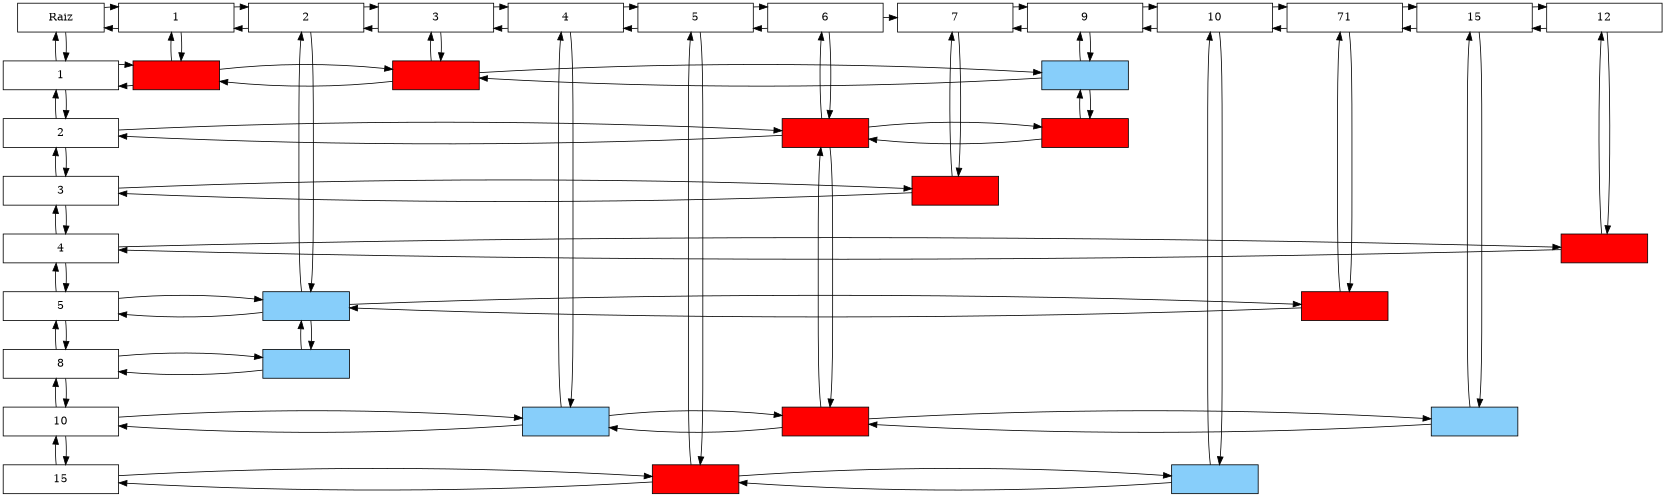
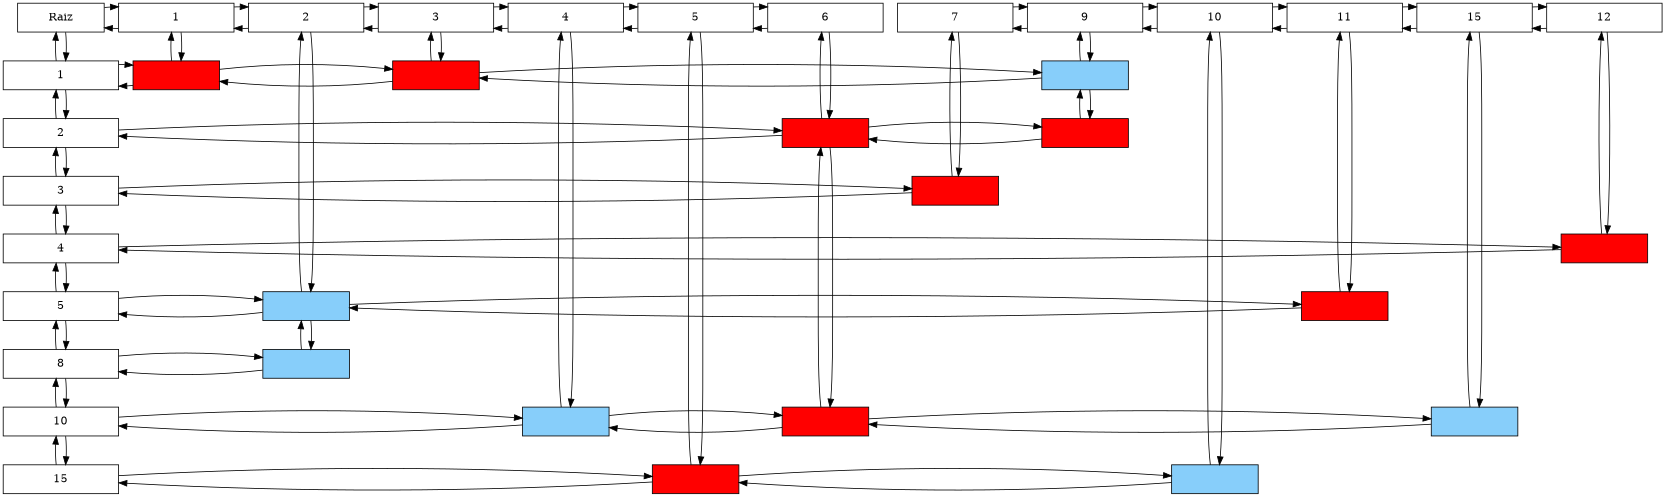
(886, 18) -> none
(1345, 18) -> (1345, 18)
